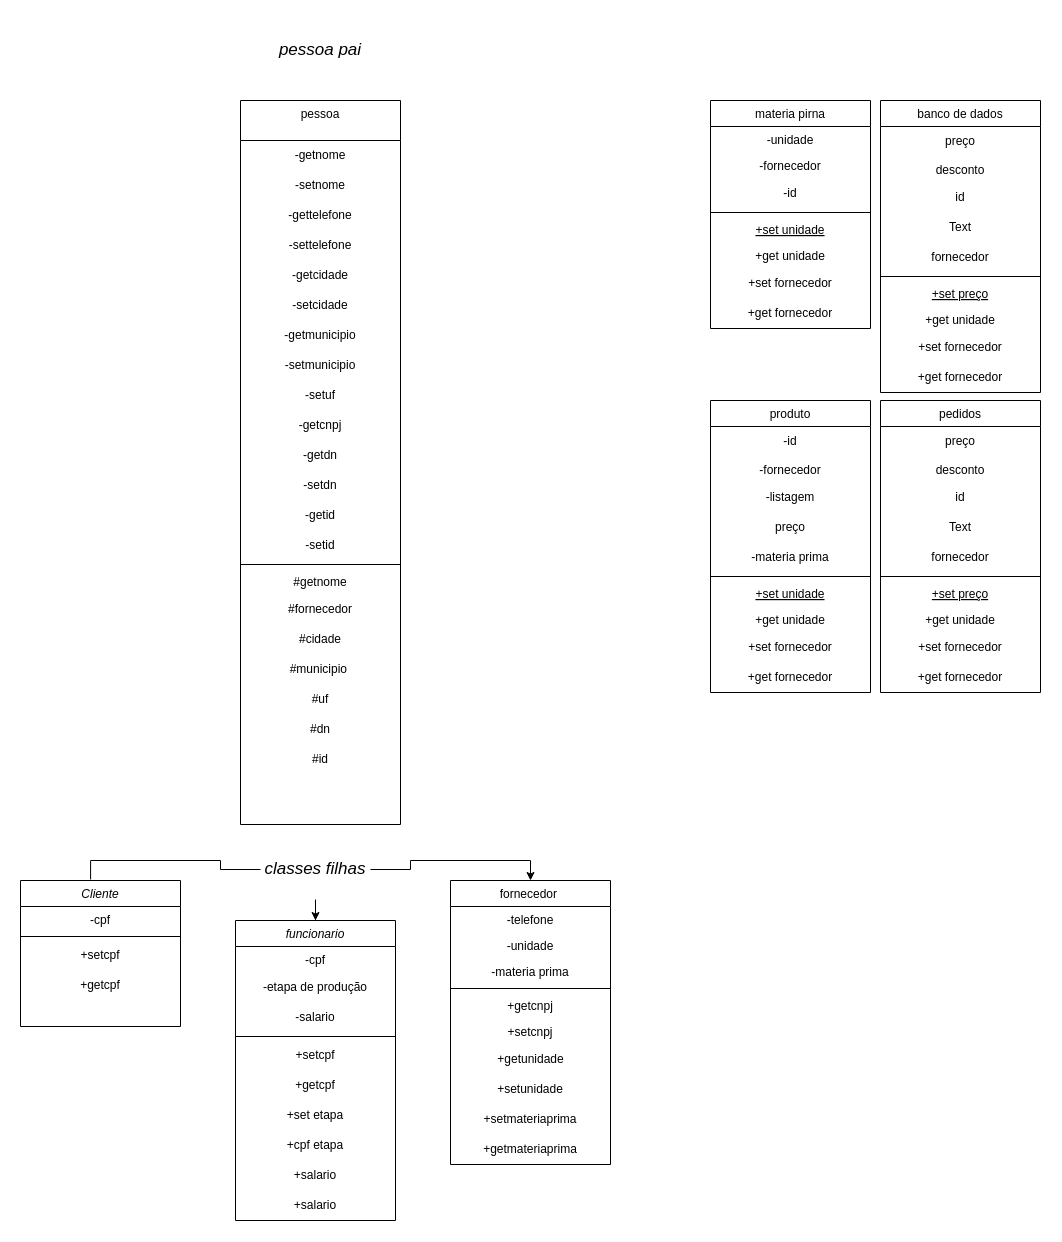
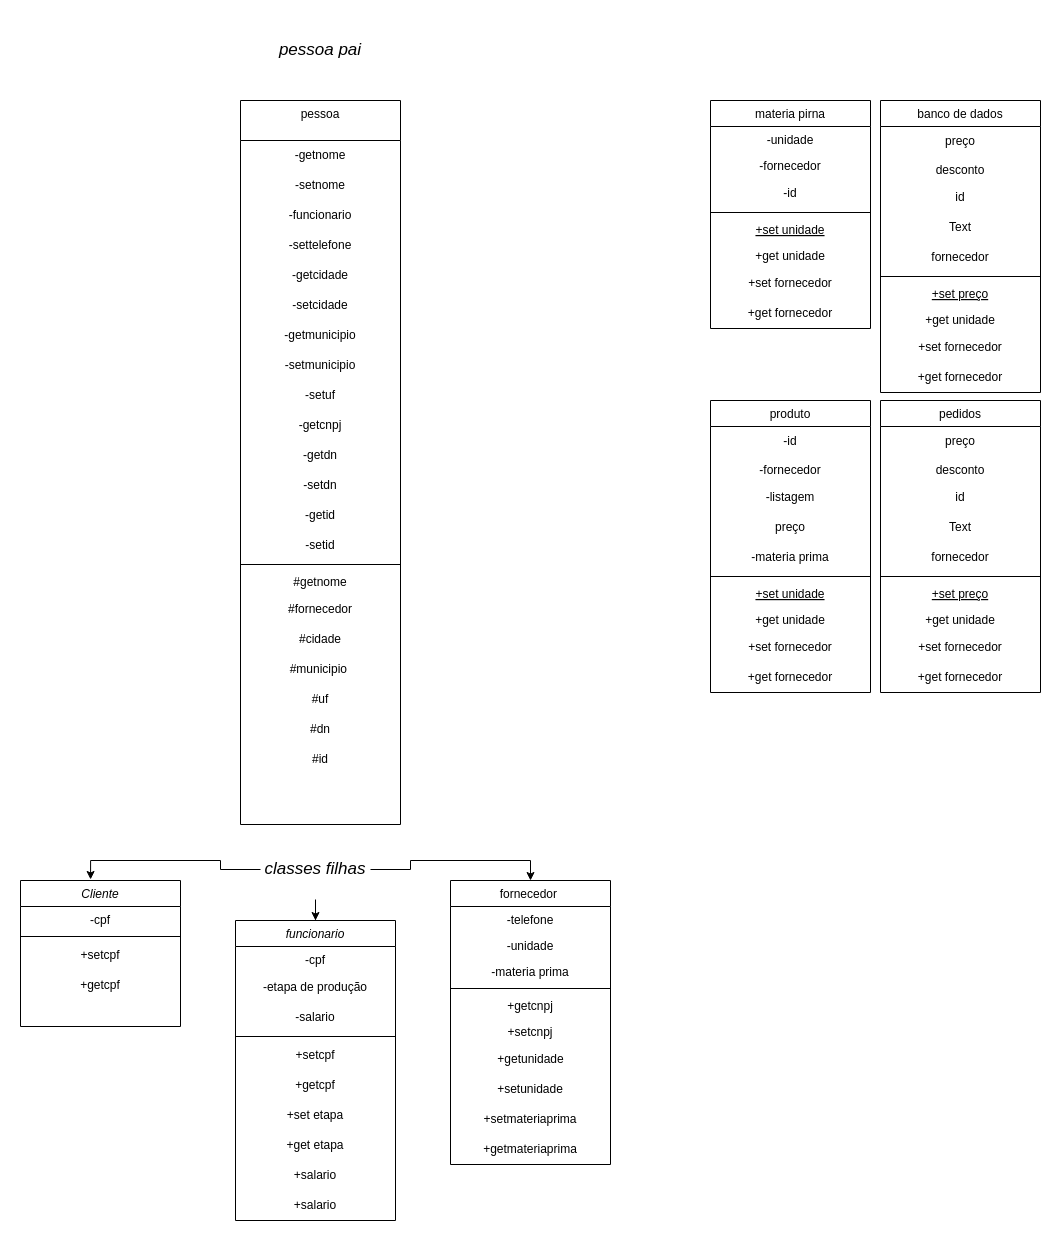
(321, 216) -> (321, 216)
(91, 873) -> (91, 871)
(316, 1146) -> (316, 1146)
